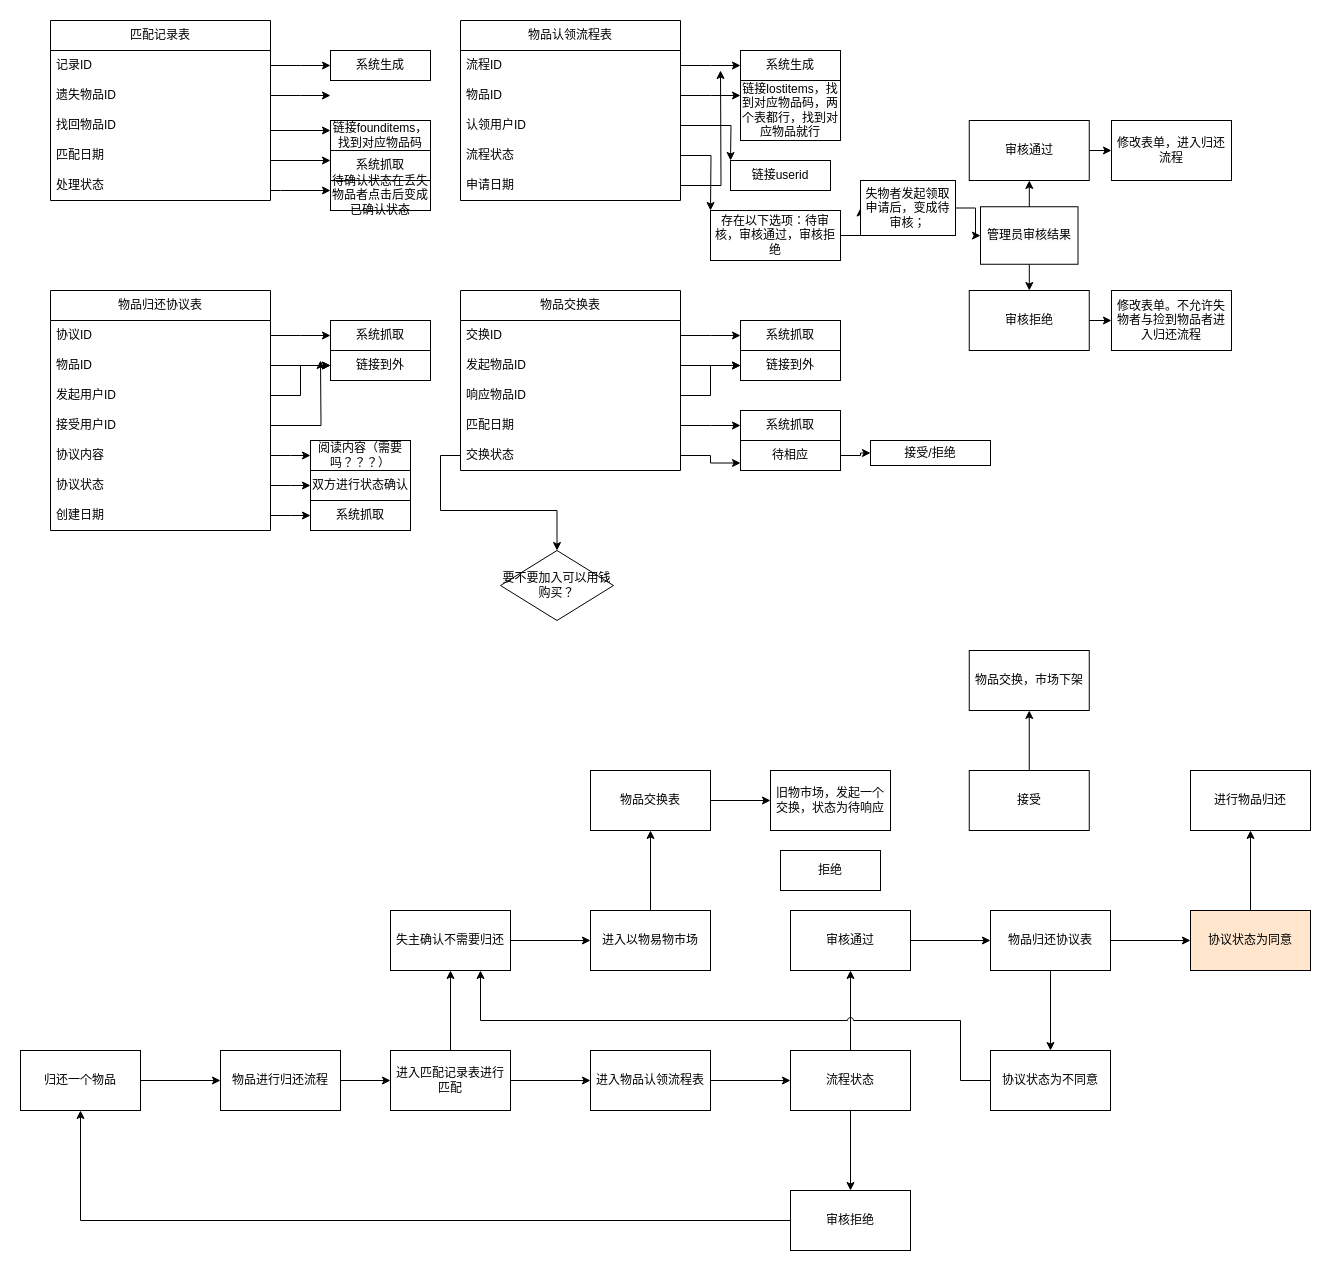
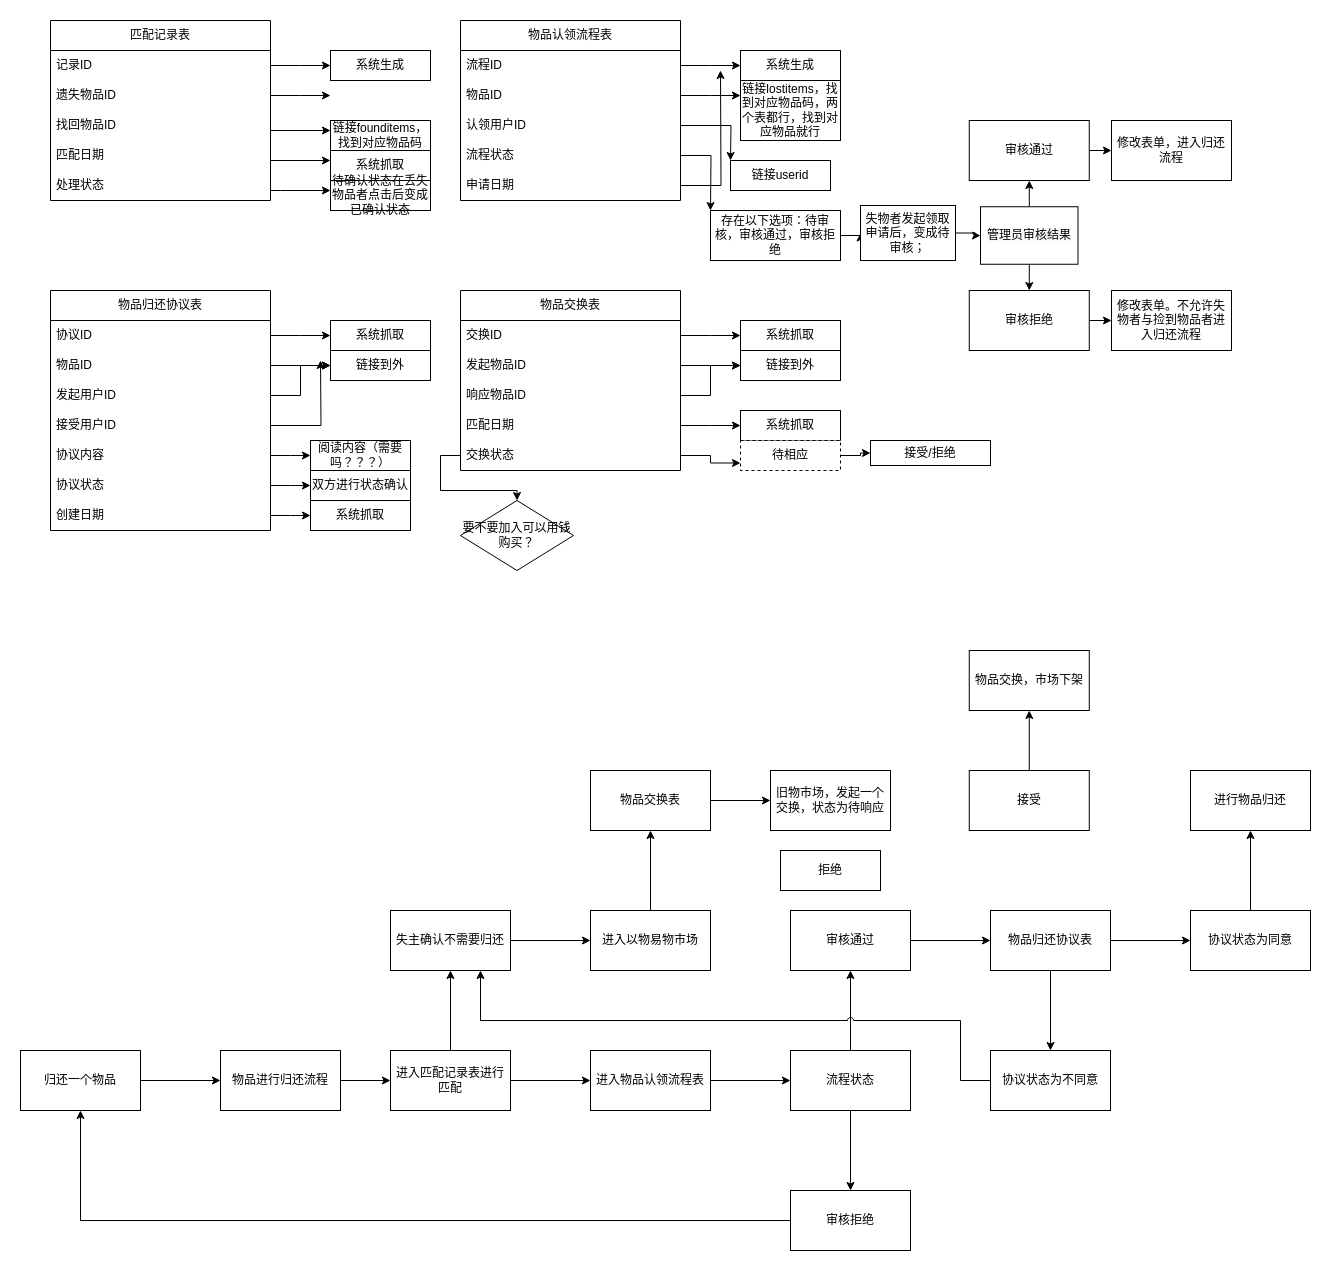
(908, 208) -> (908, 233)
(791, 456) -> (791, 456)
(557, 586) -> (517, 536)
(1251, 941) -> (1251, 941)
